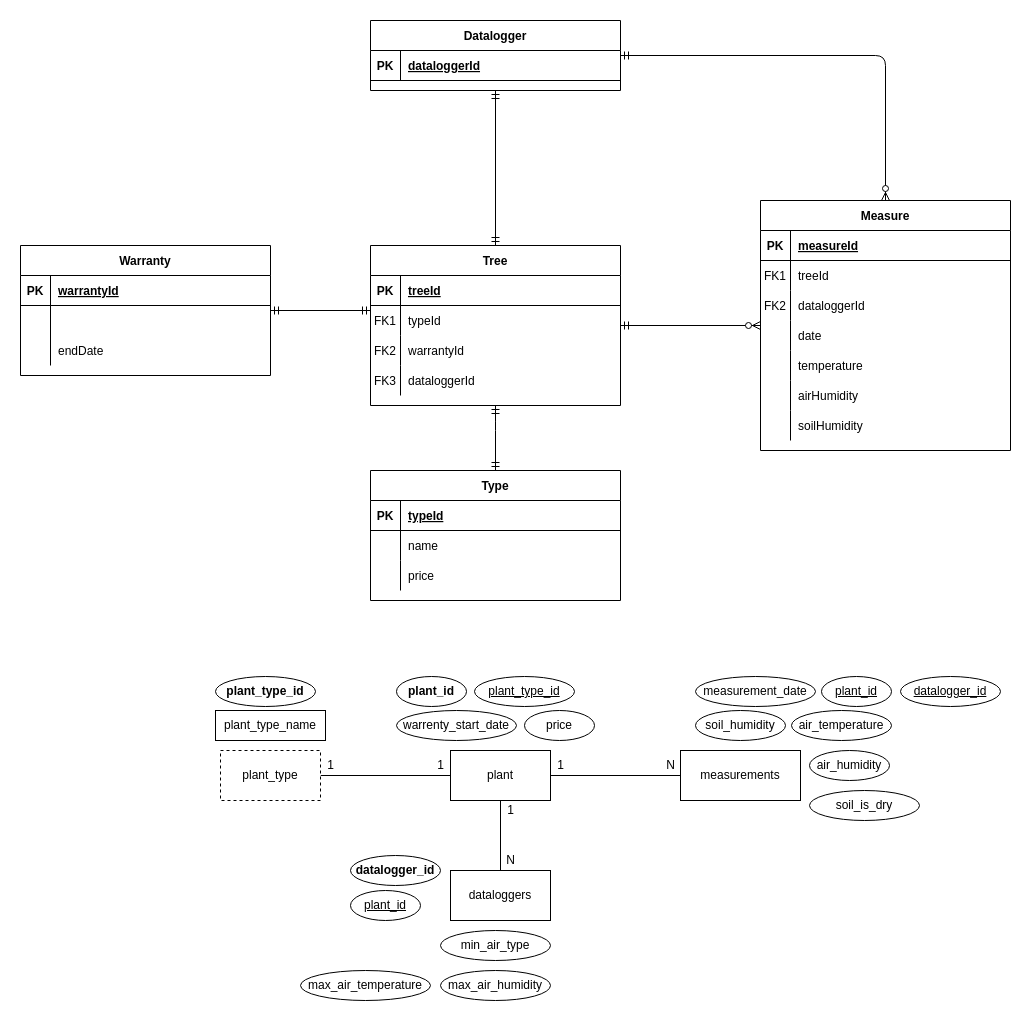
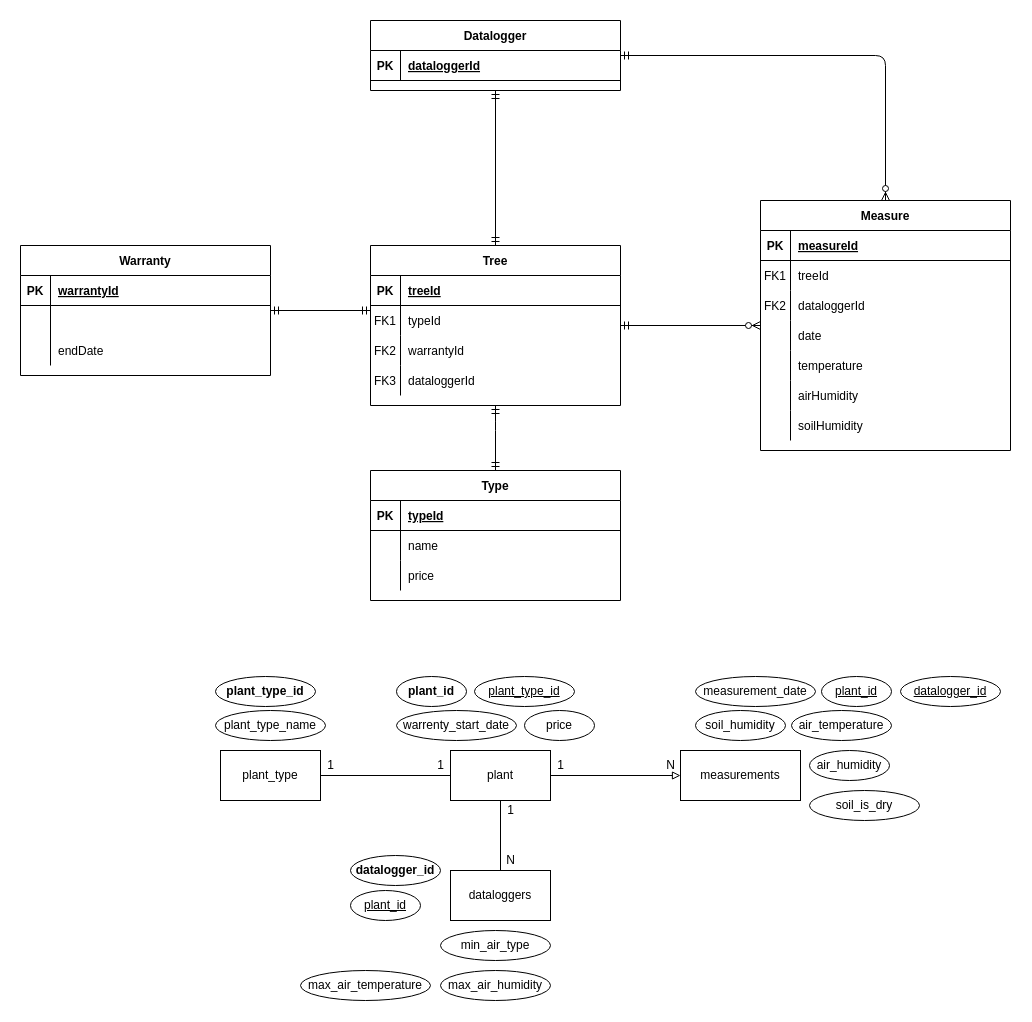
(271, 726) -> (271, 726)
(271, 776) -> (271, 776)
(674, 776) -> (671, 776)
